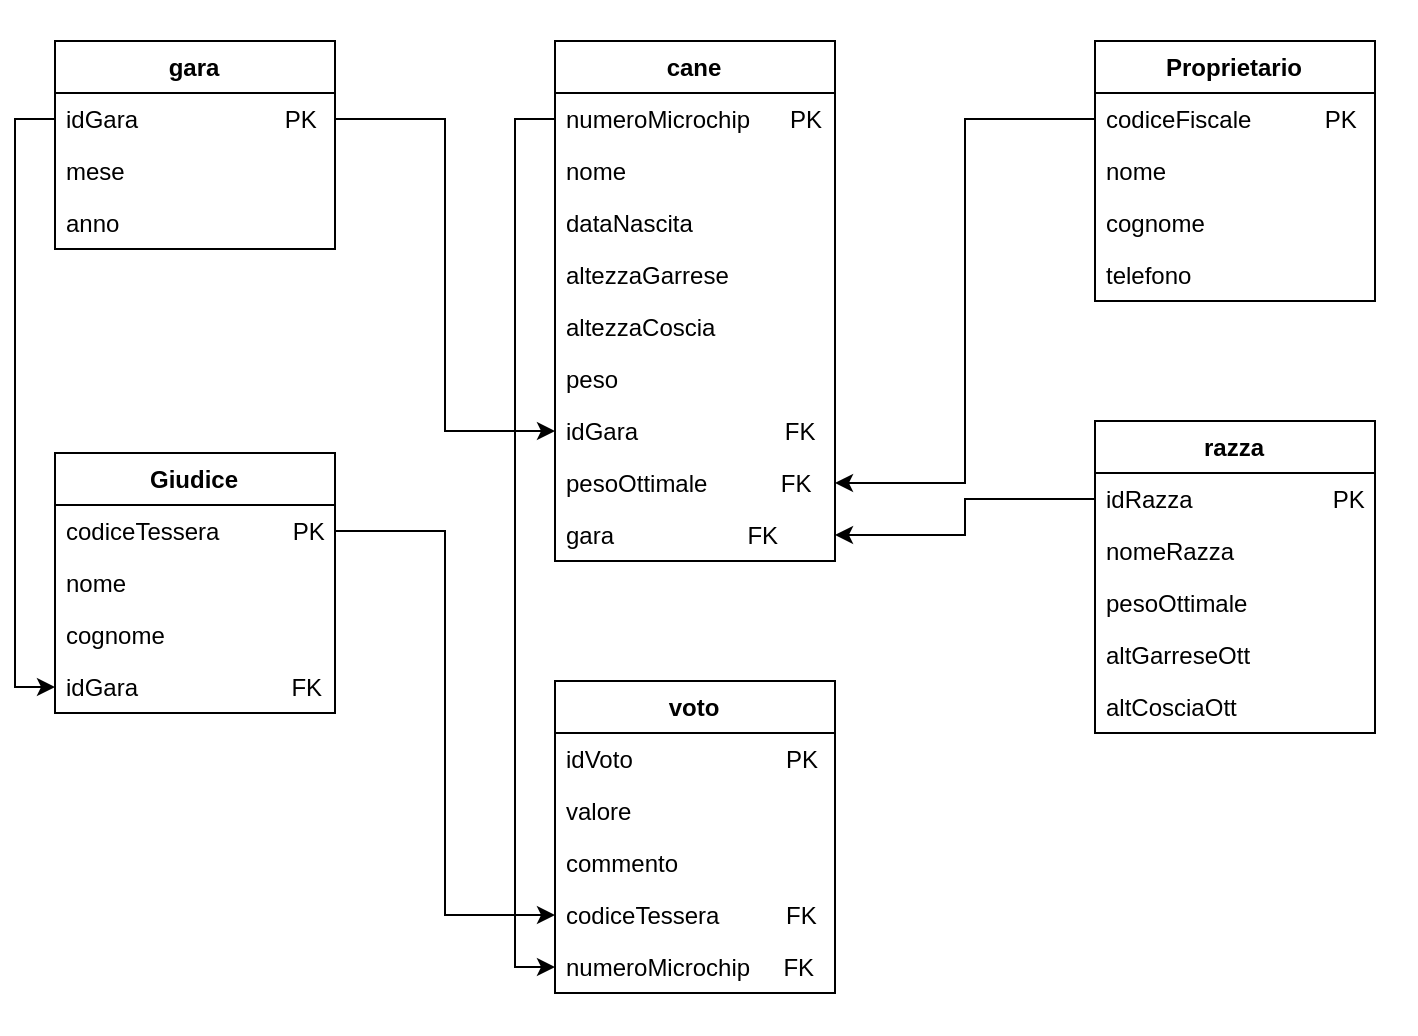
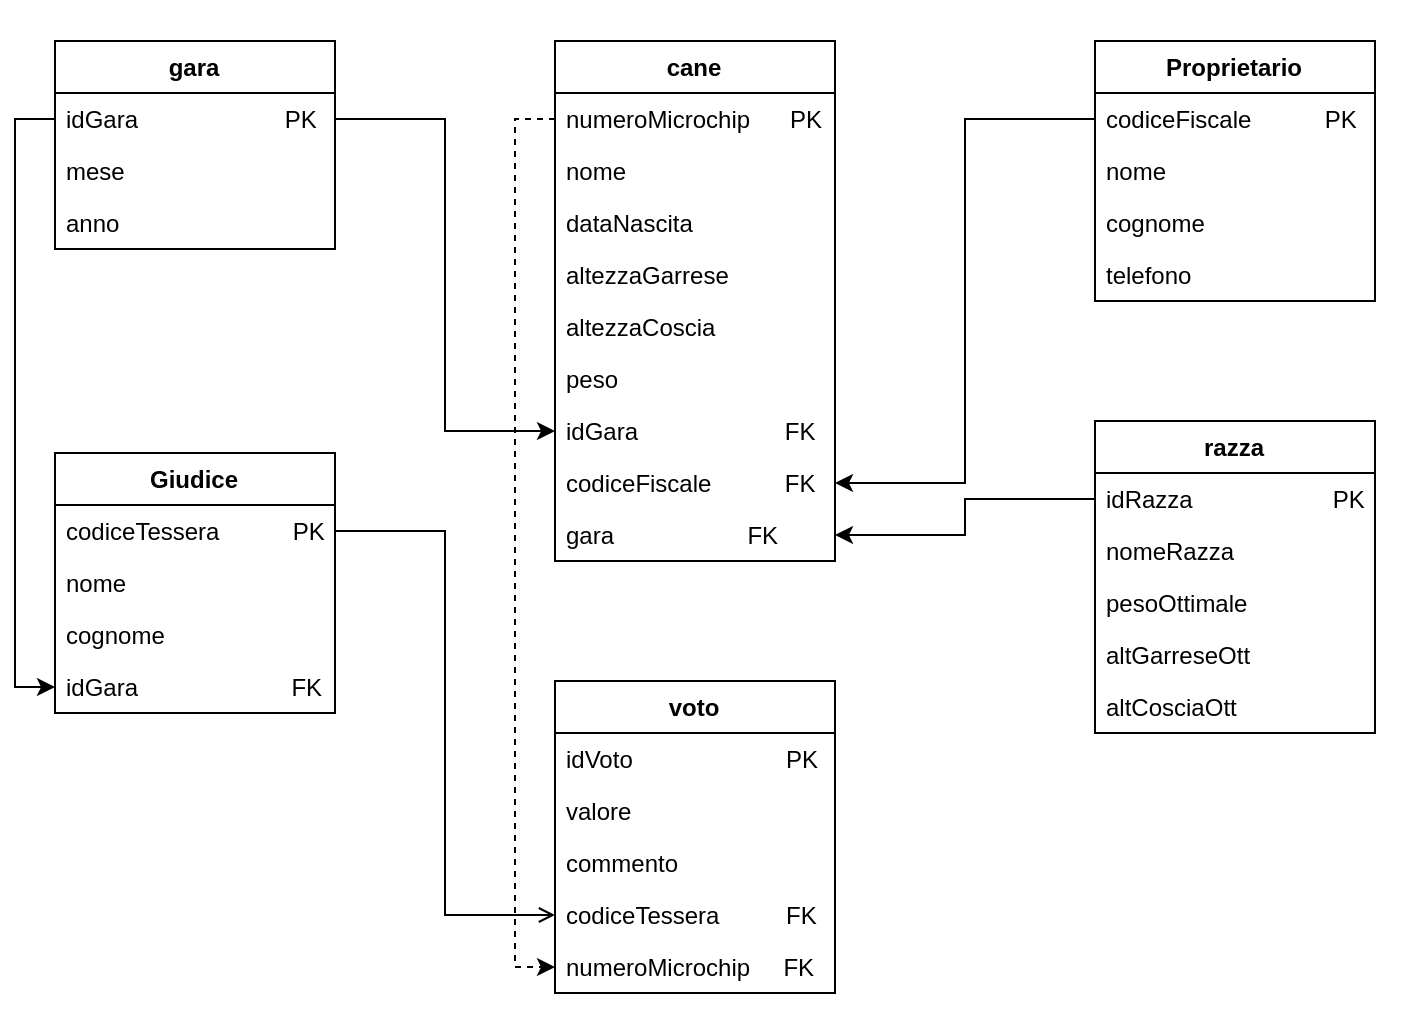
(712, 484) -> (716, 484)
(515, 539) -> (515, 539)
(540, 915) -> (542, 915)
